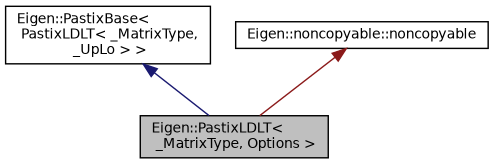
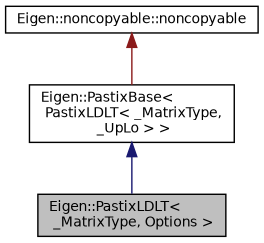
(297, 86) -> (132, 66)
